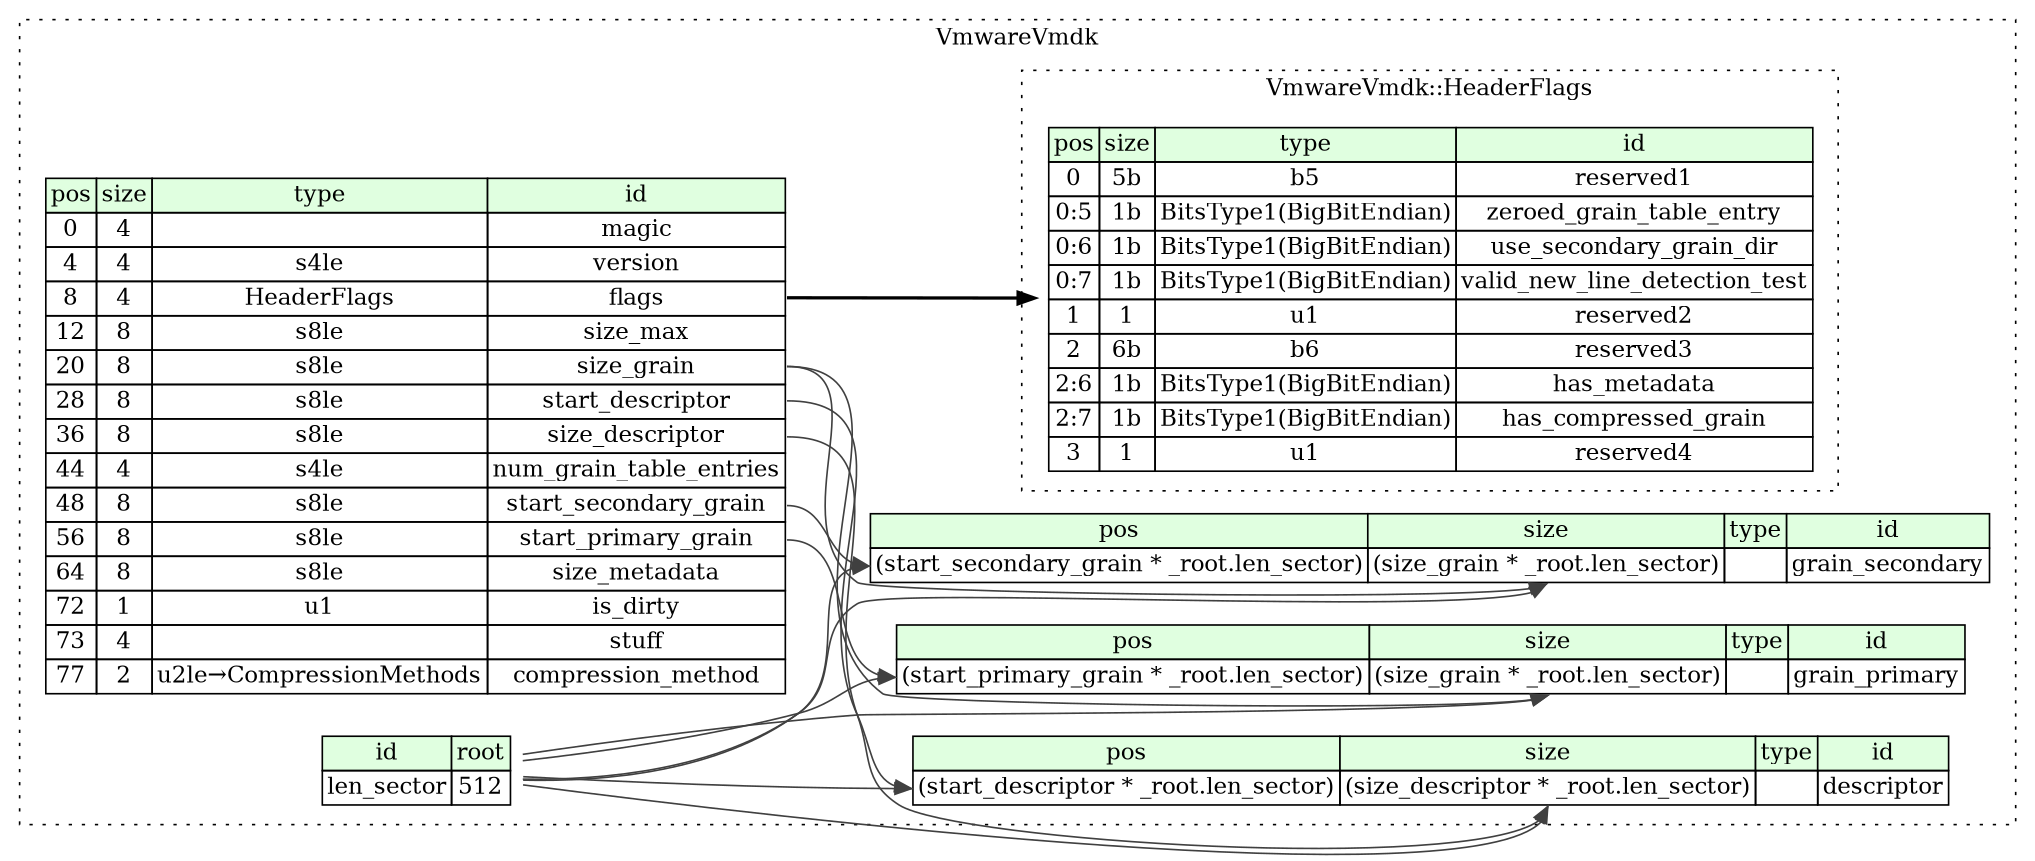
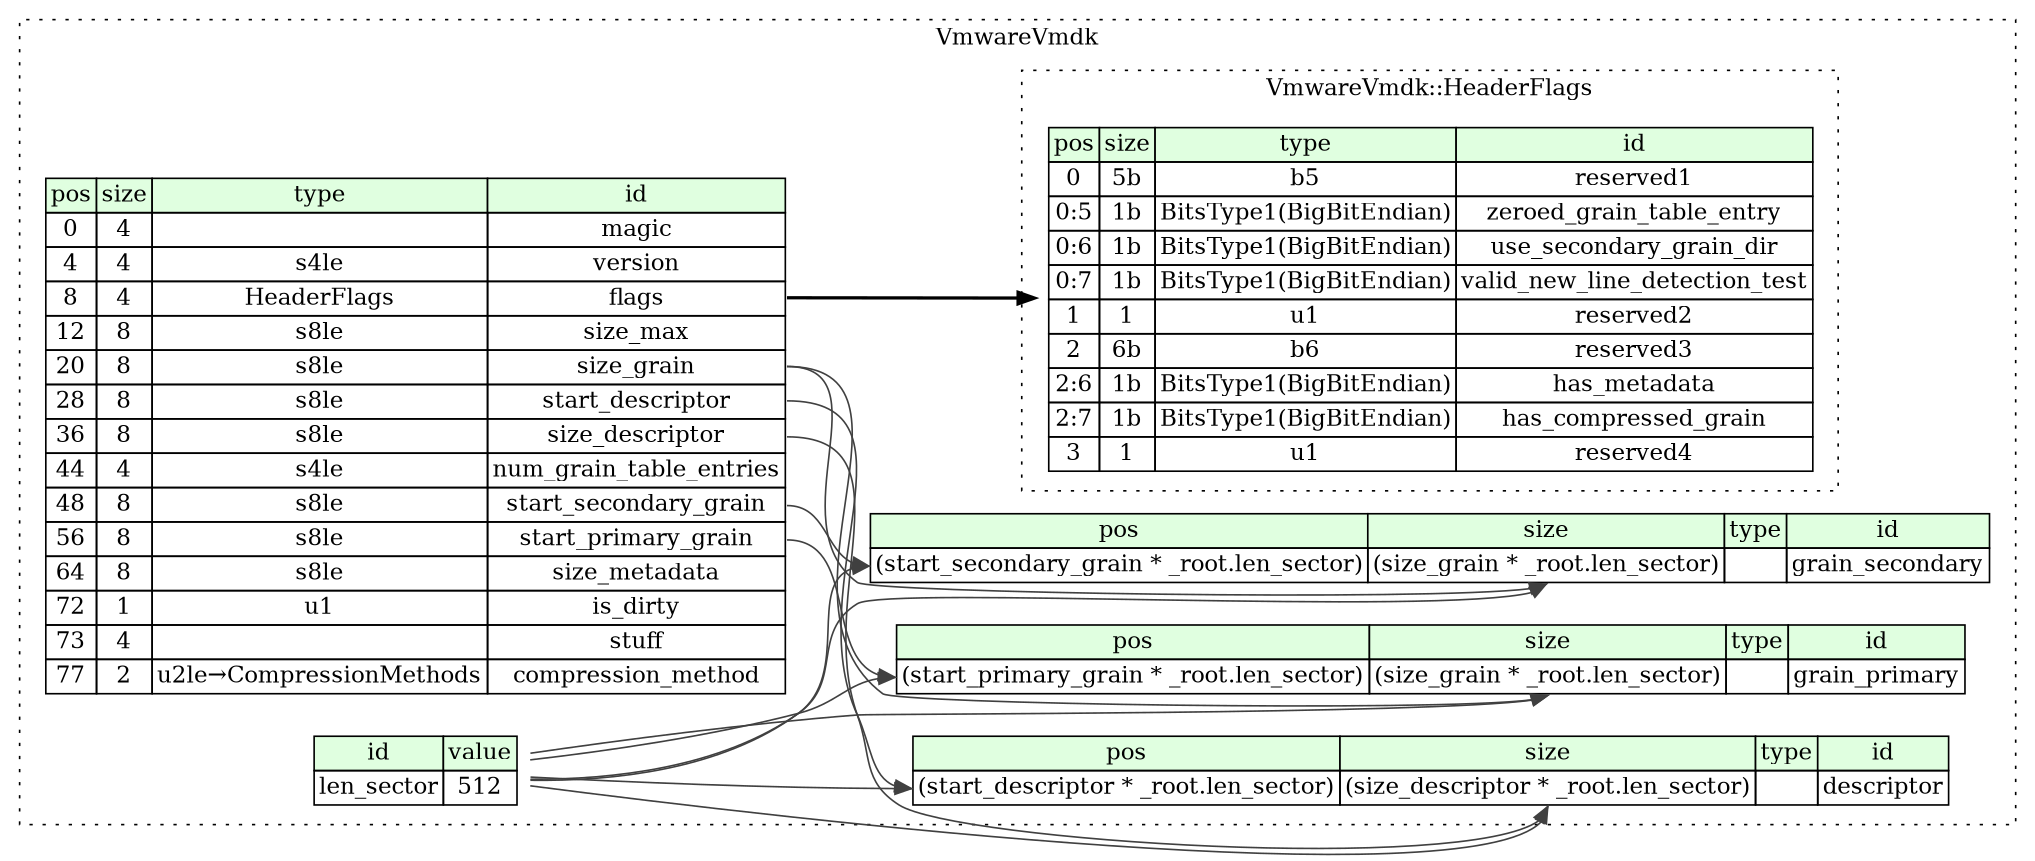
(481, 753) -> (480, 753)
